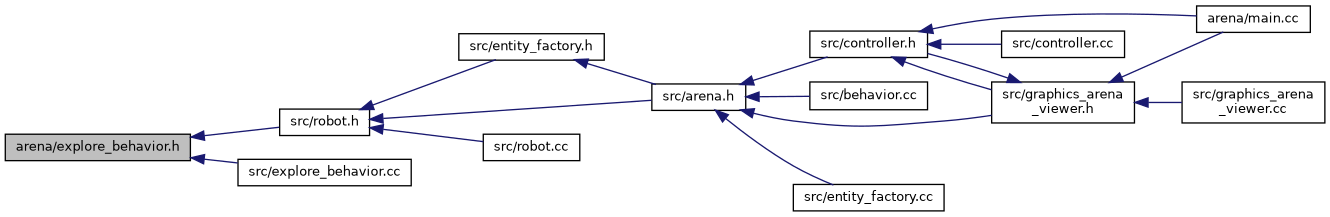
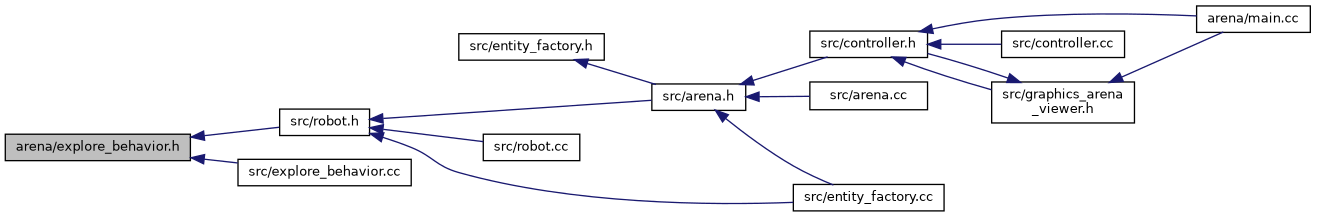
(434, 82) -> (583, 196)
(869, 96) -> (869, 96)
(1253, 102) -> none
(872, 126) -> none
